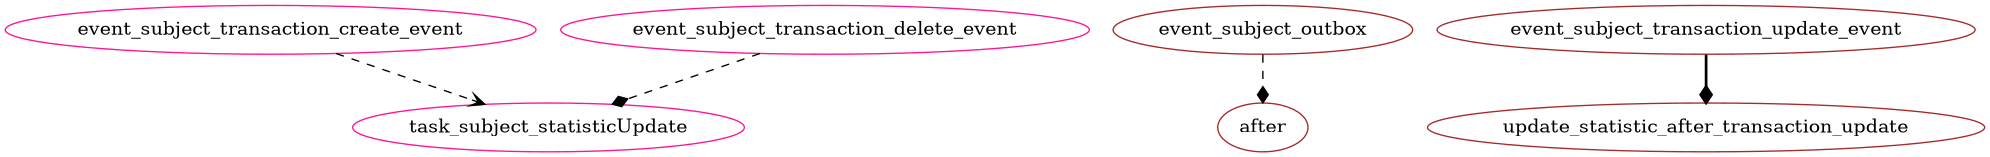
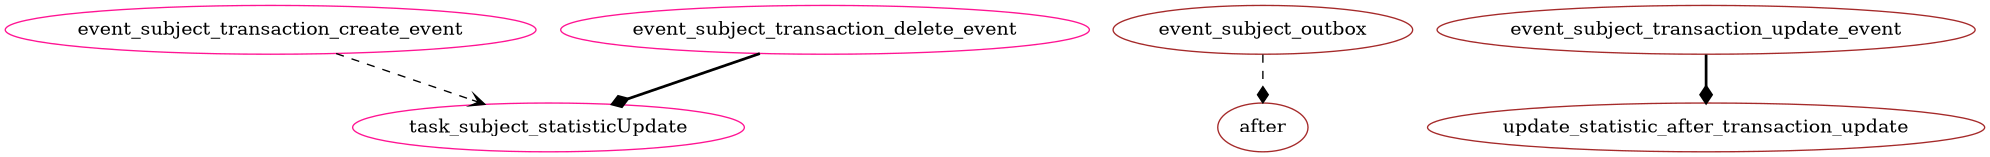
(694, 76) -> (694, 76)
